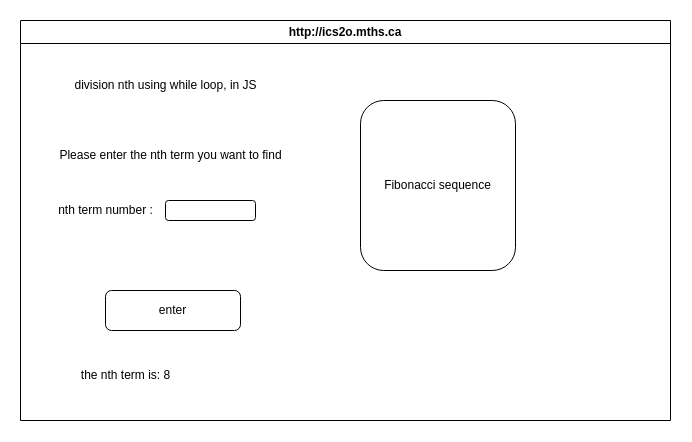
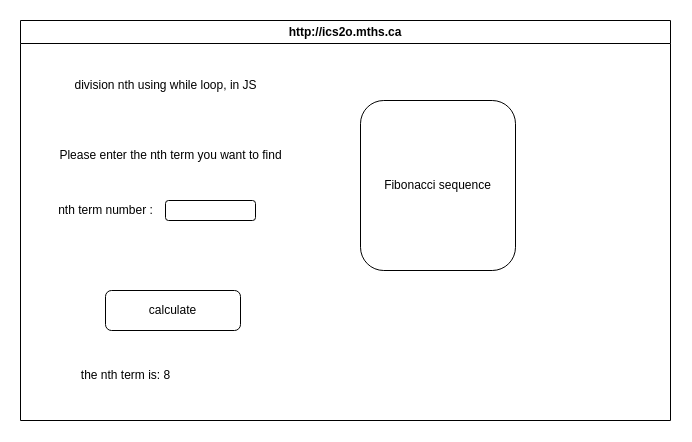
(173, 311) -> (173, 311)
